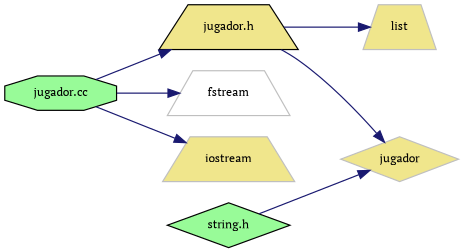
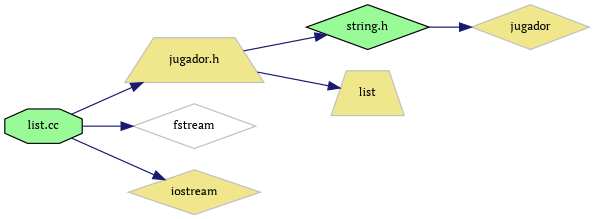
(229, 27) -> (194, 60)
(332, 88) -> (279, 44)
(61, 93) -> (44, 126)
(229, 93) -> (194, 126)
(229, 159) -> (194, 192)
